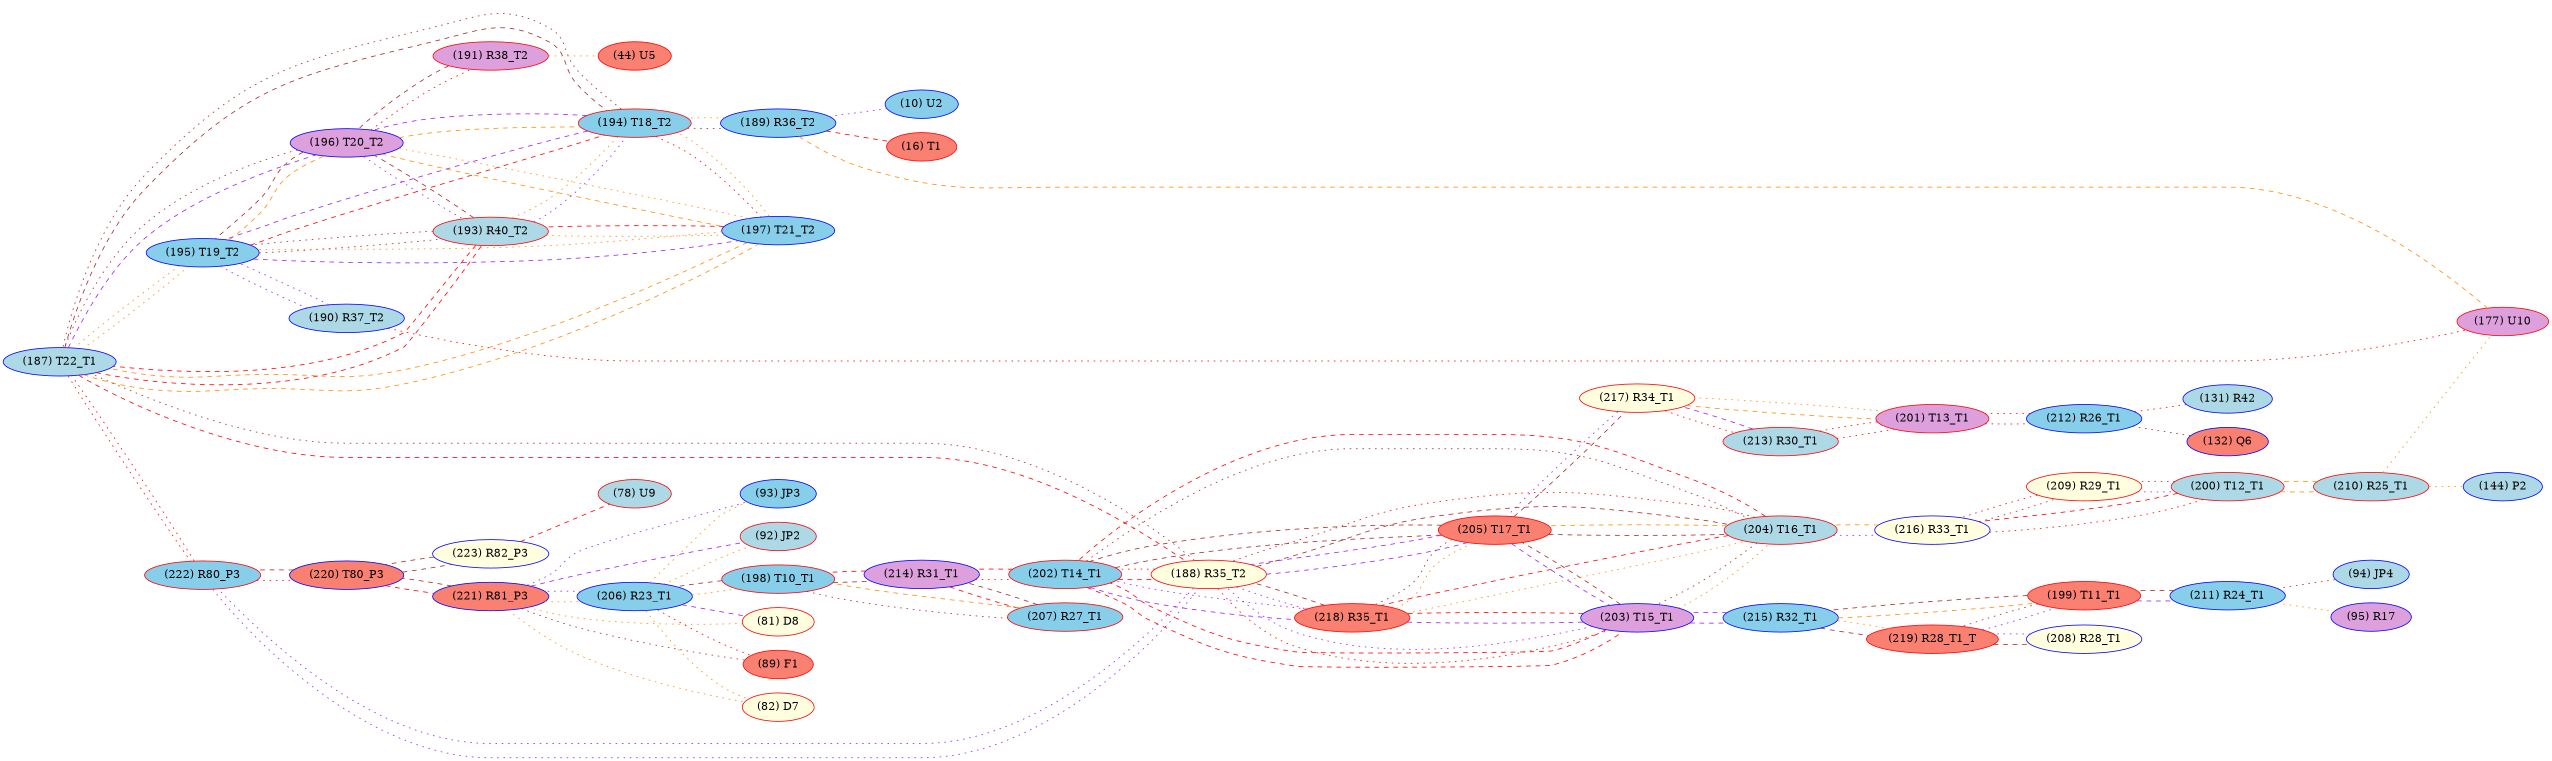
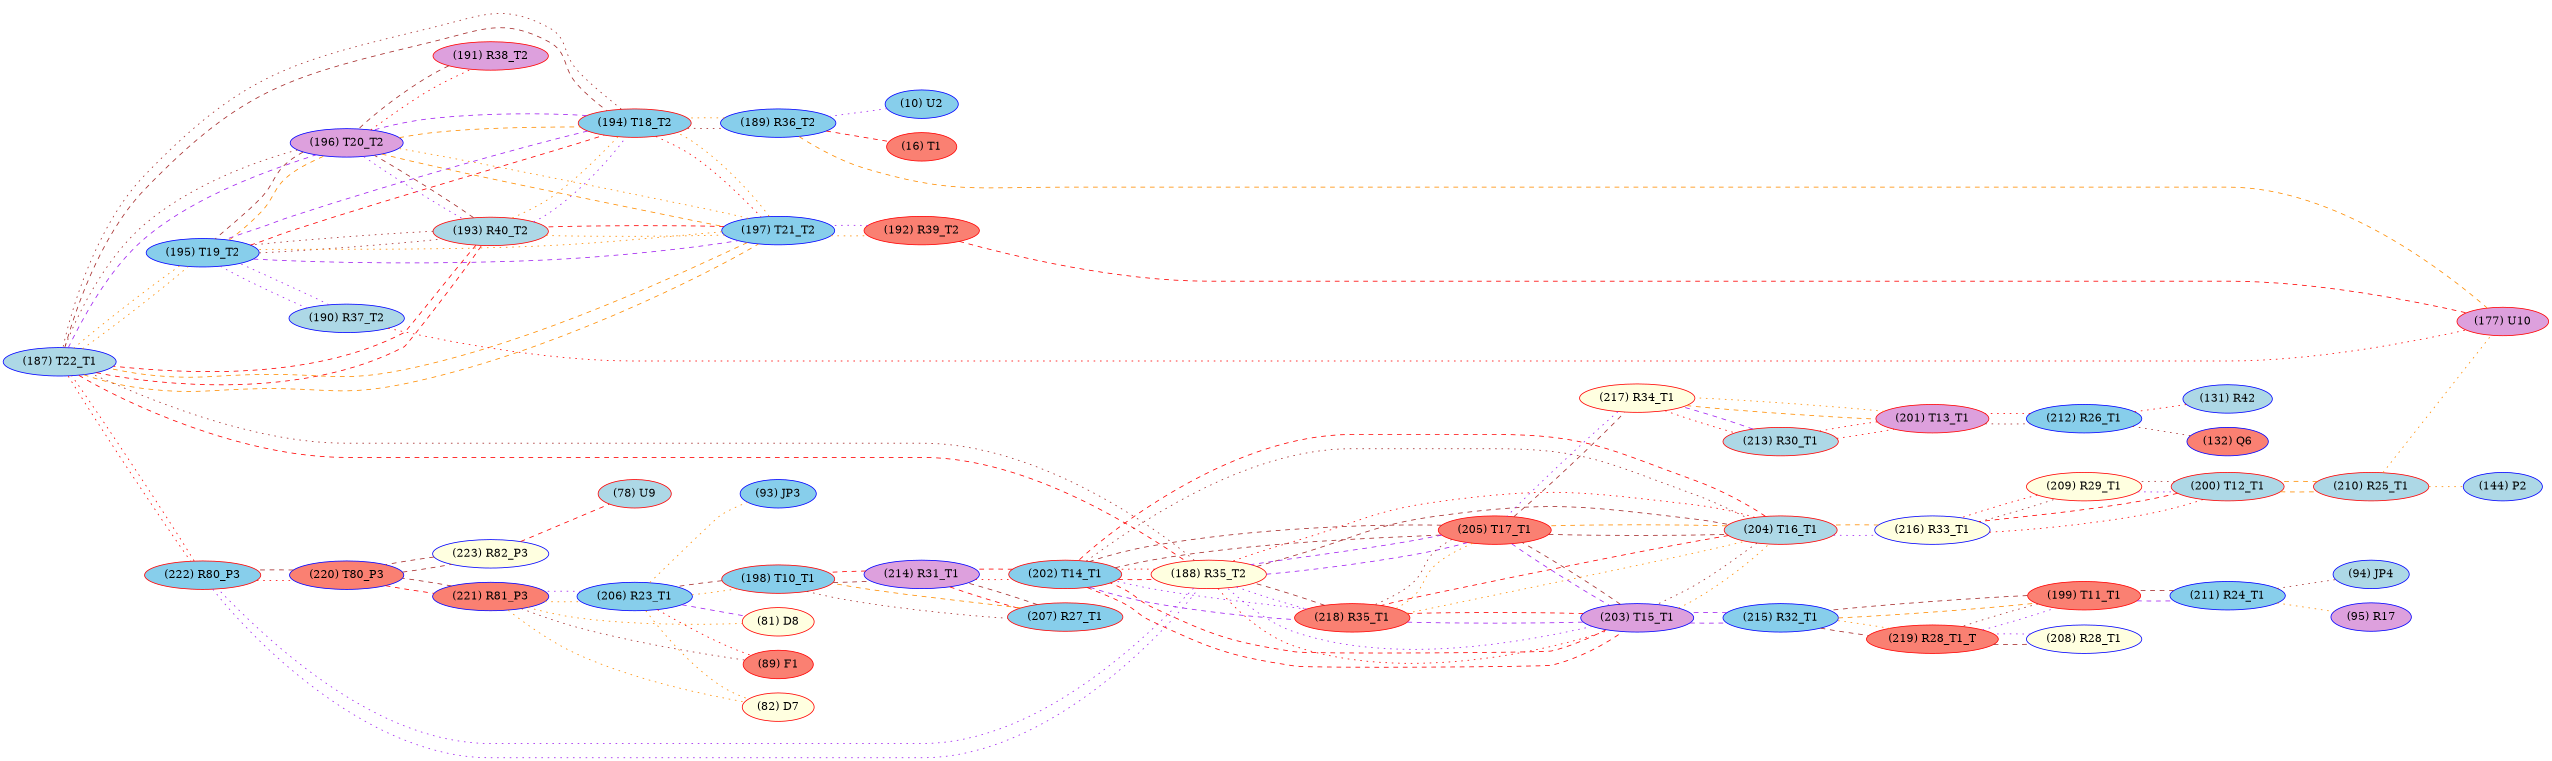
(635, 56) -> none
none -> (922, 231)
(633, 534) -> none
(778, 536) -> none
